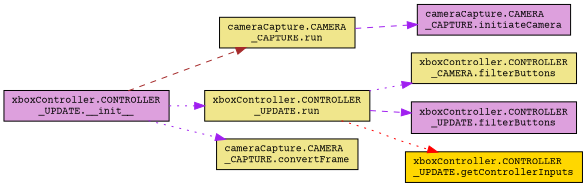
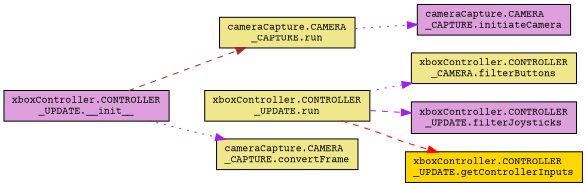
(381, 27) -> (381, 27)
(182, 106) -> none
(494, 118) -> (494, 118)
(385, 135) -> (385, 135)
